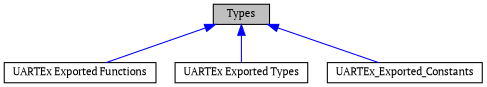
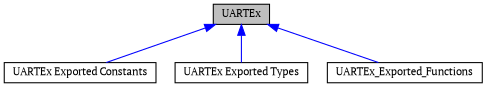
(241, 14) -> (241, 14)
(80, 73) -> (80, 73)
(405, 73) -> (405, 73)
